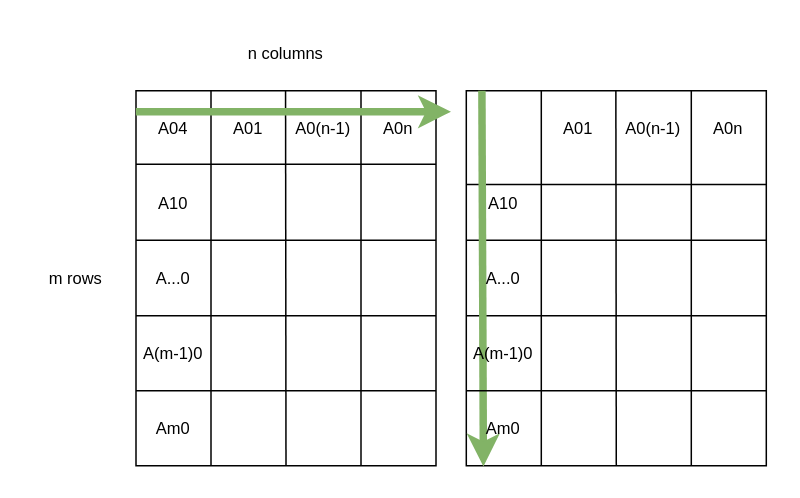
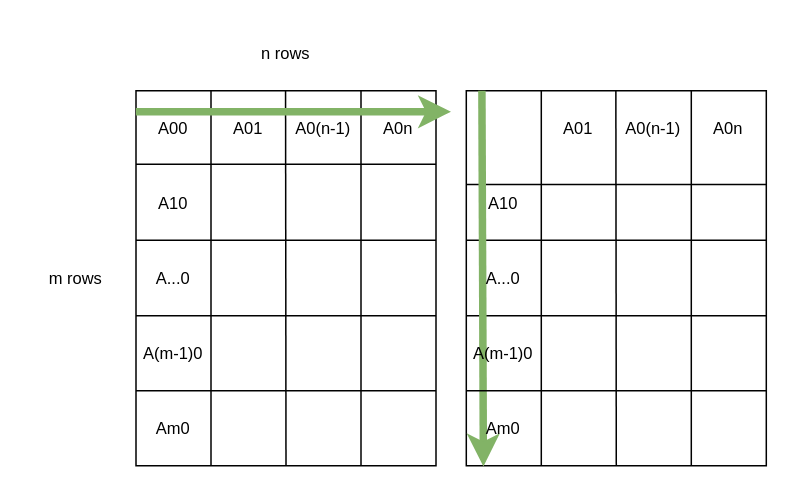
(286, 53) -> (286, 53)
(173, 128) -> (173, 128)
